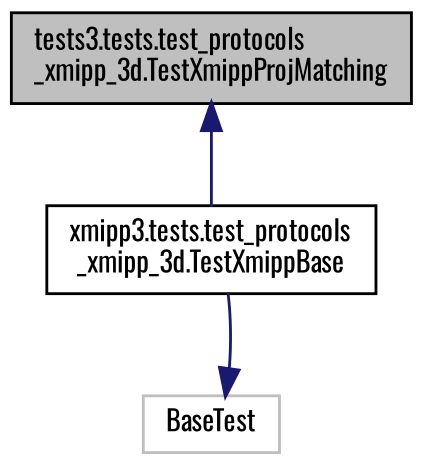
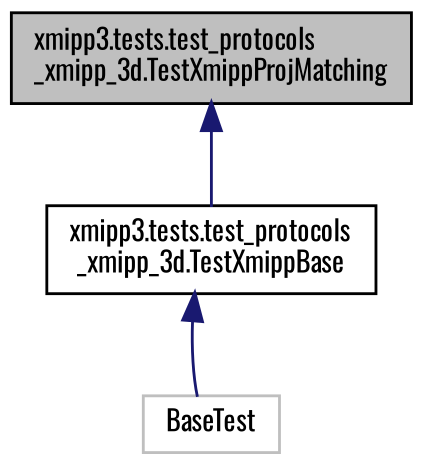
(211, 58) -> (211, 58)
(230, 331) -> (193, 359)
